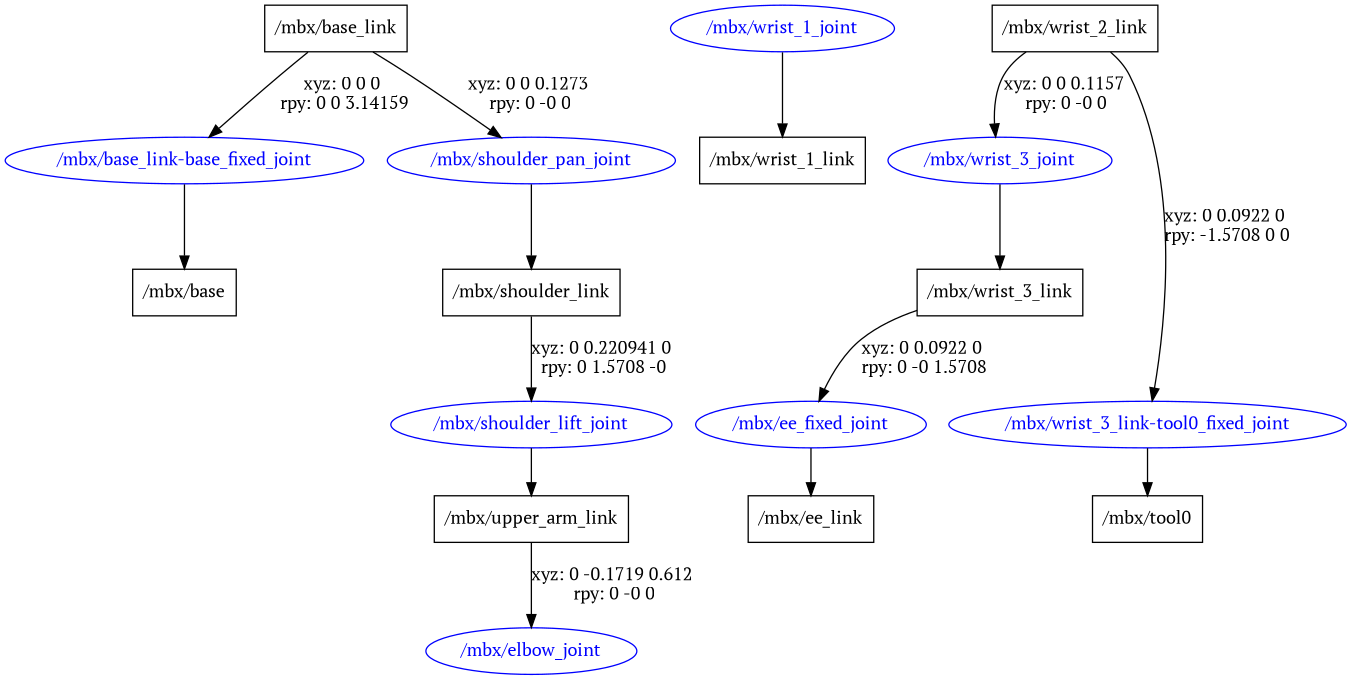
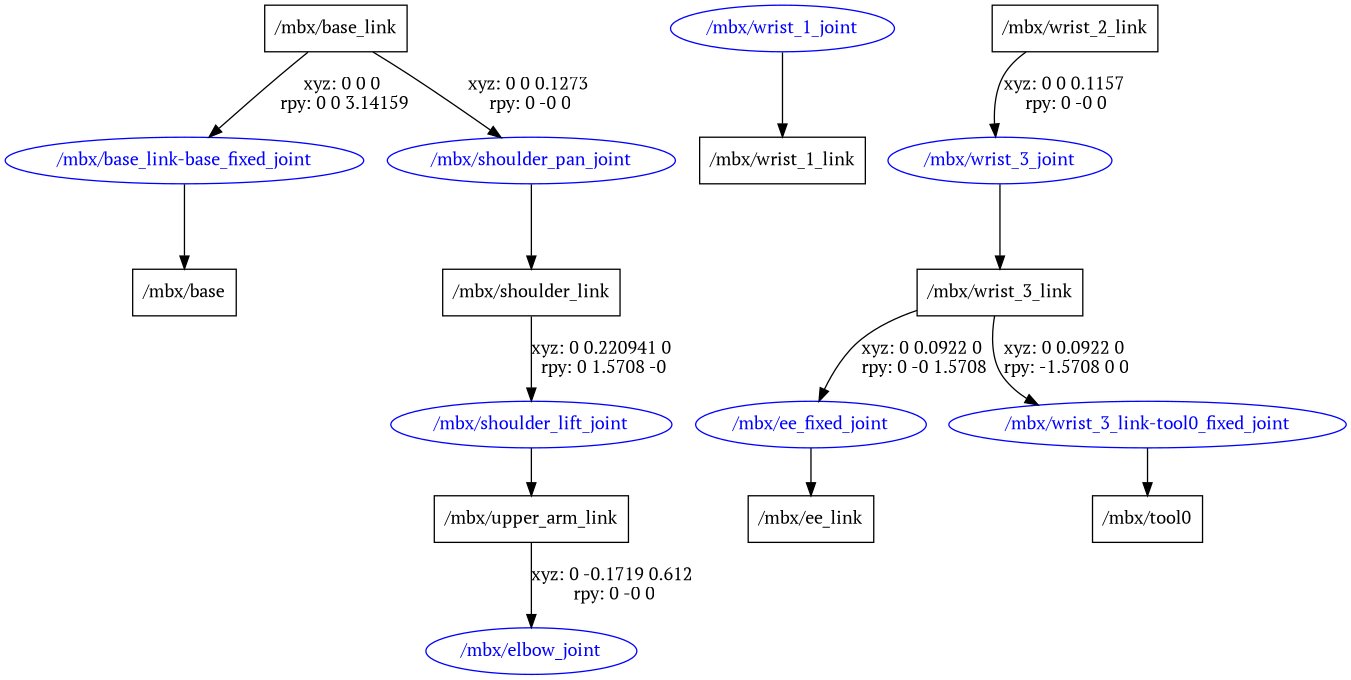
(1164, 215) -> (996, 363)
